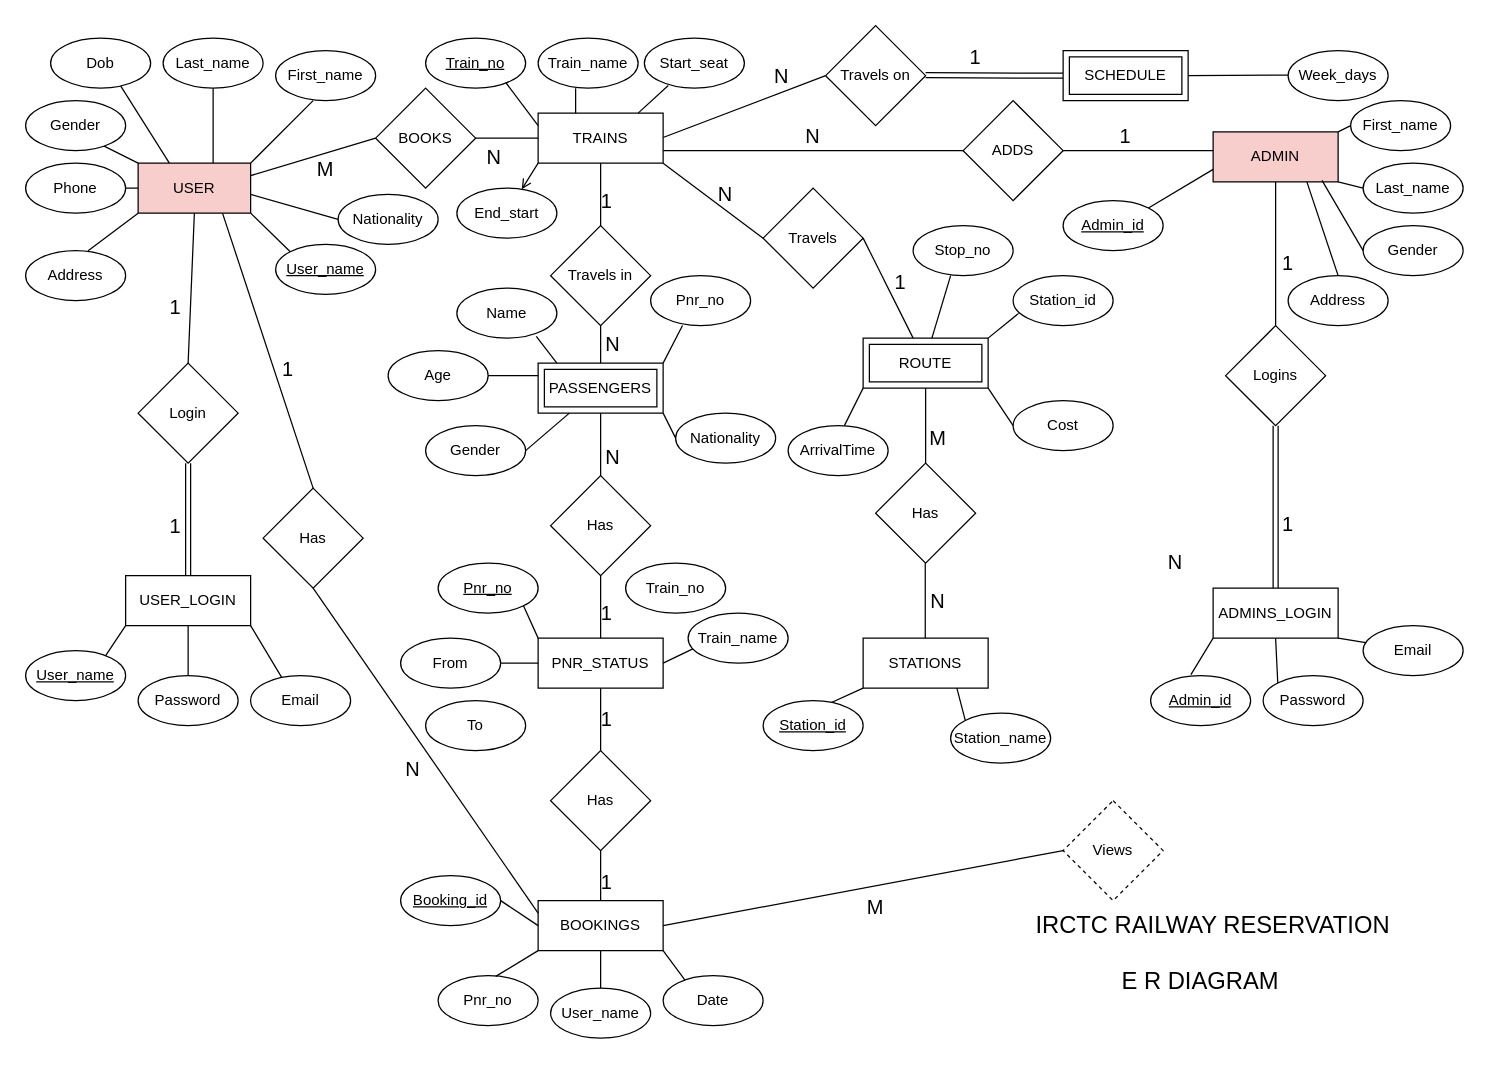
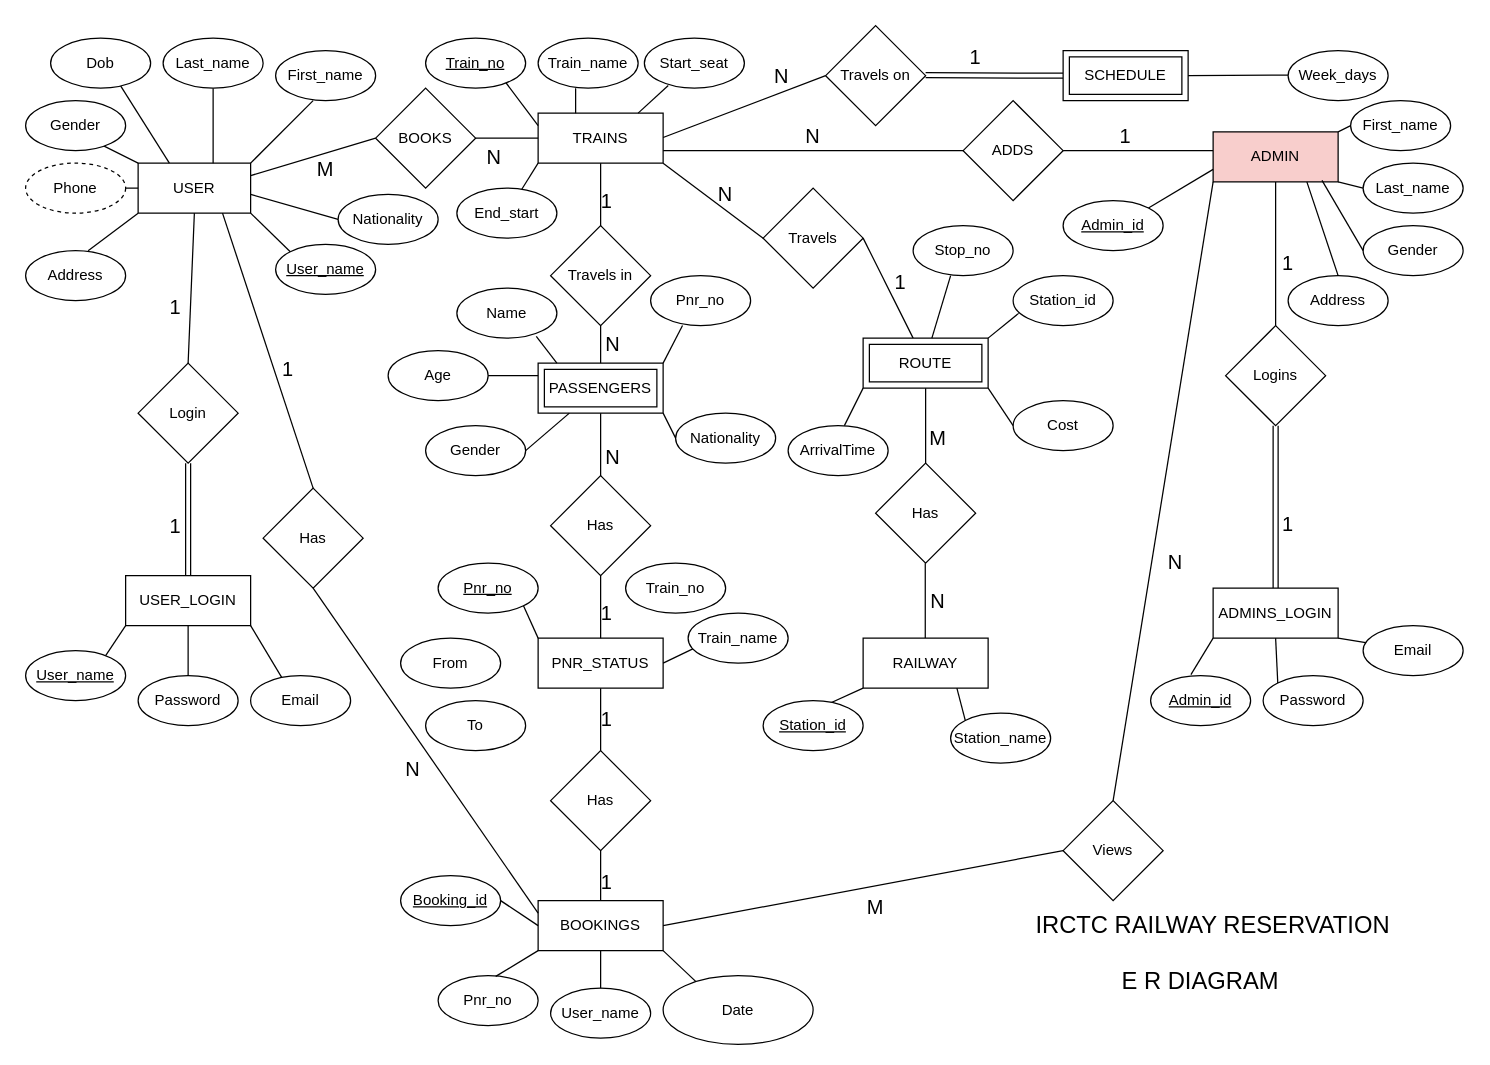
(525, 183) -> (525, 185)
(76, 188) -> (76, 188)
(194, 188) -> (194, 188)
none -> (1163, 491)
(520, 663) -> none
(926, 663) -> (926, 663)
(1113, 851) -> (1113, 851)
(713, 1001) -> (738, 1010)
